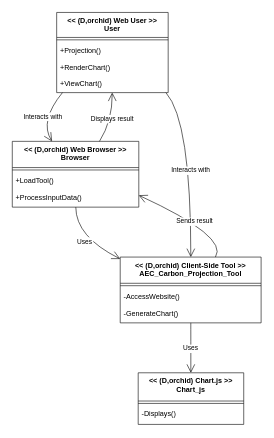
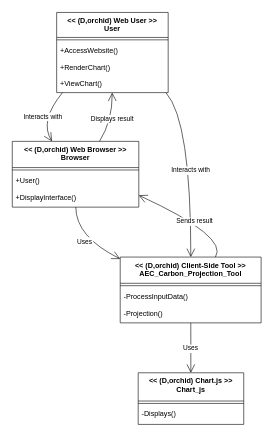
(85, 50) -> (91, 50)
(37, 180) -> (30, 180)
(54, 198) -> (52, 198)
(155, 296) -> (162, 296)
(156, 314) -> (149, 314)
